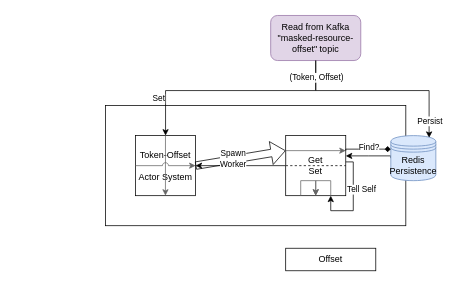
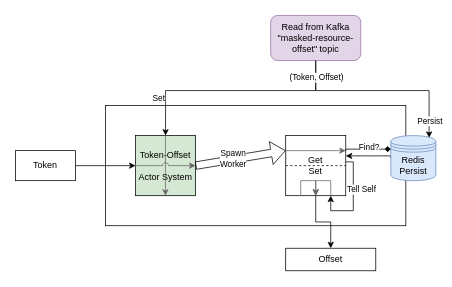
none -> (45, 165)
none -> (102, 165)
(165, 165) -> (165, 165)
(264, 165) -> (315, 210)
(413, 165) -> (413, 165)
